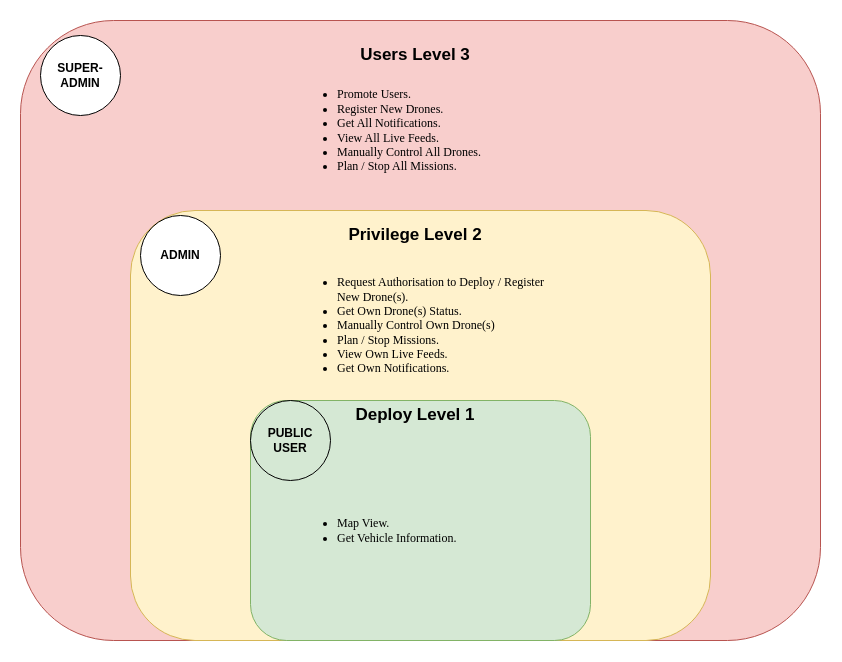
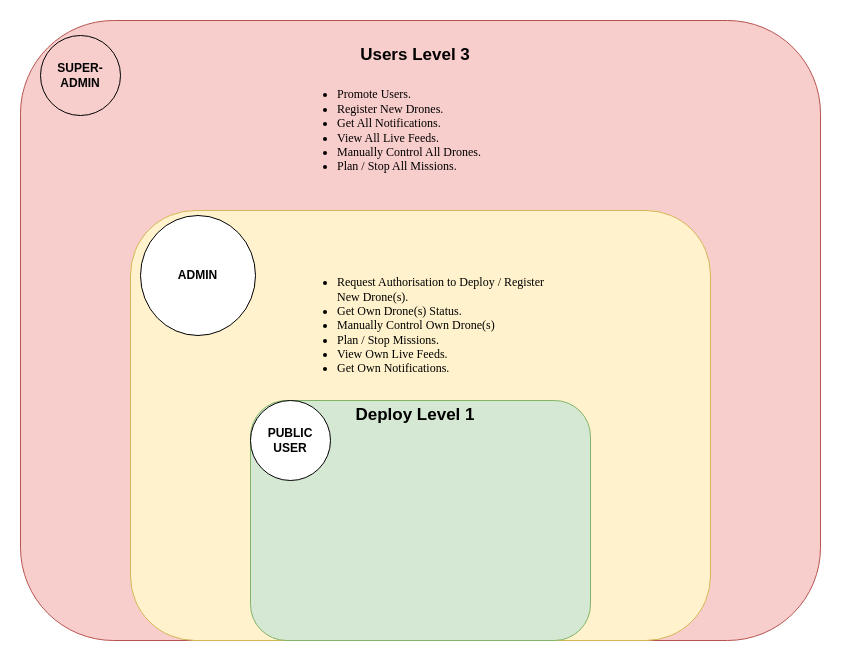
(81, 76) -> (81, 76)
(416, 236) -> none
(181, 256) -> (198, 276)
(291, 441) -> (291, 441)
(406, 531) -> none
